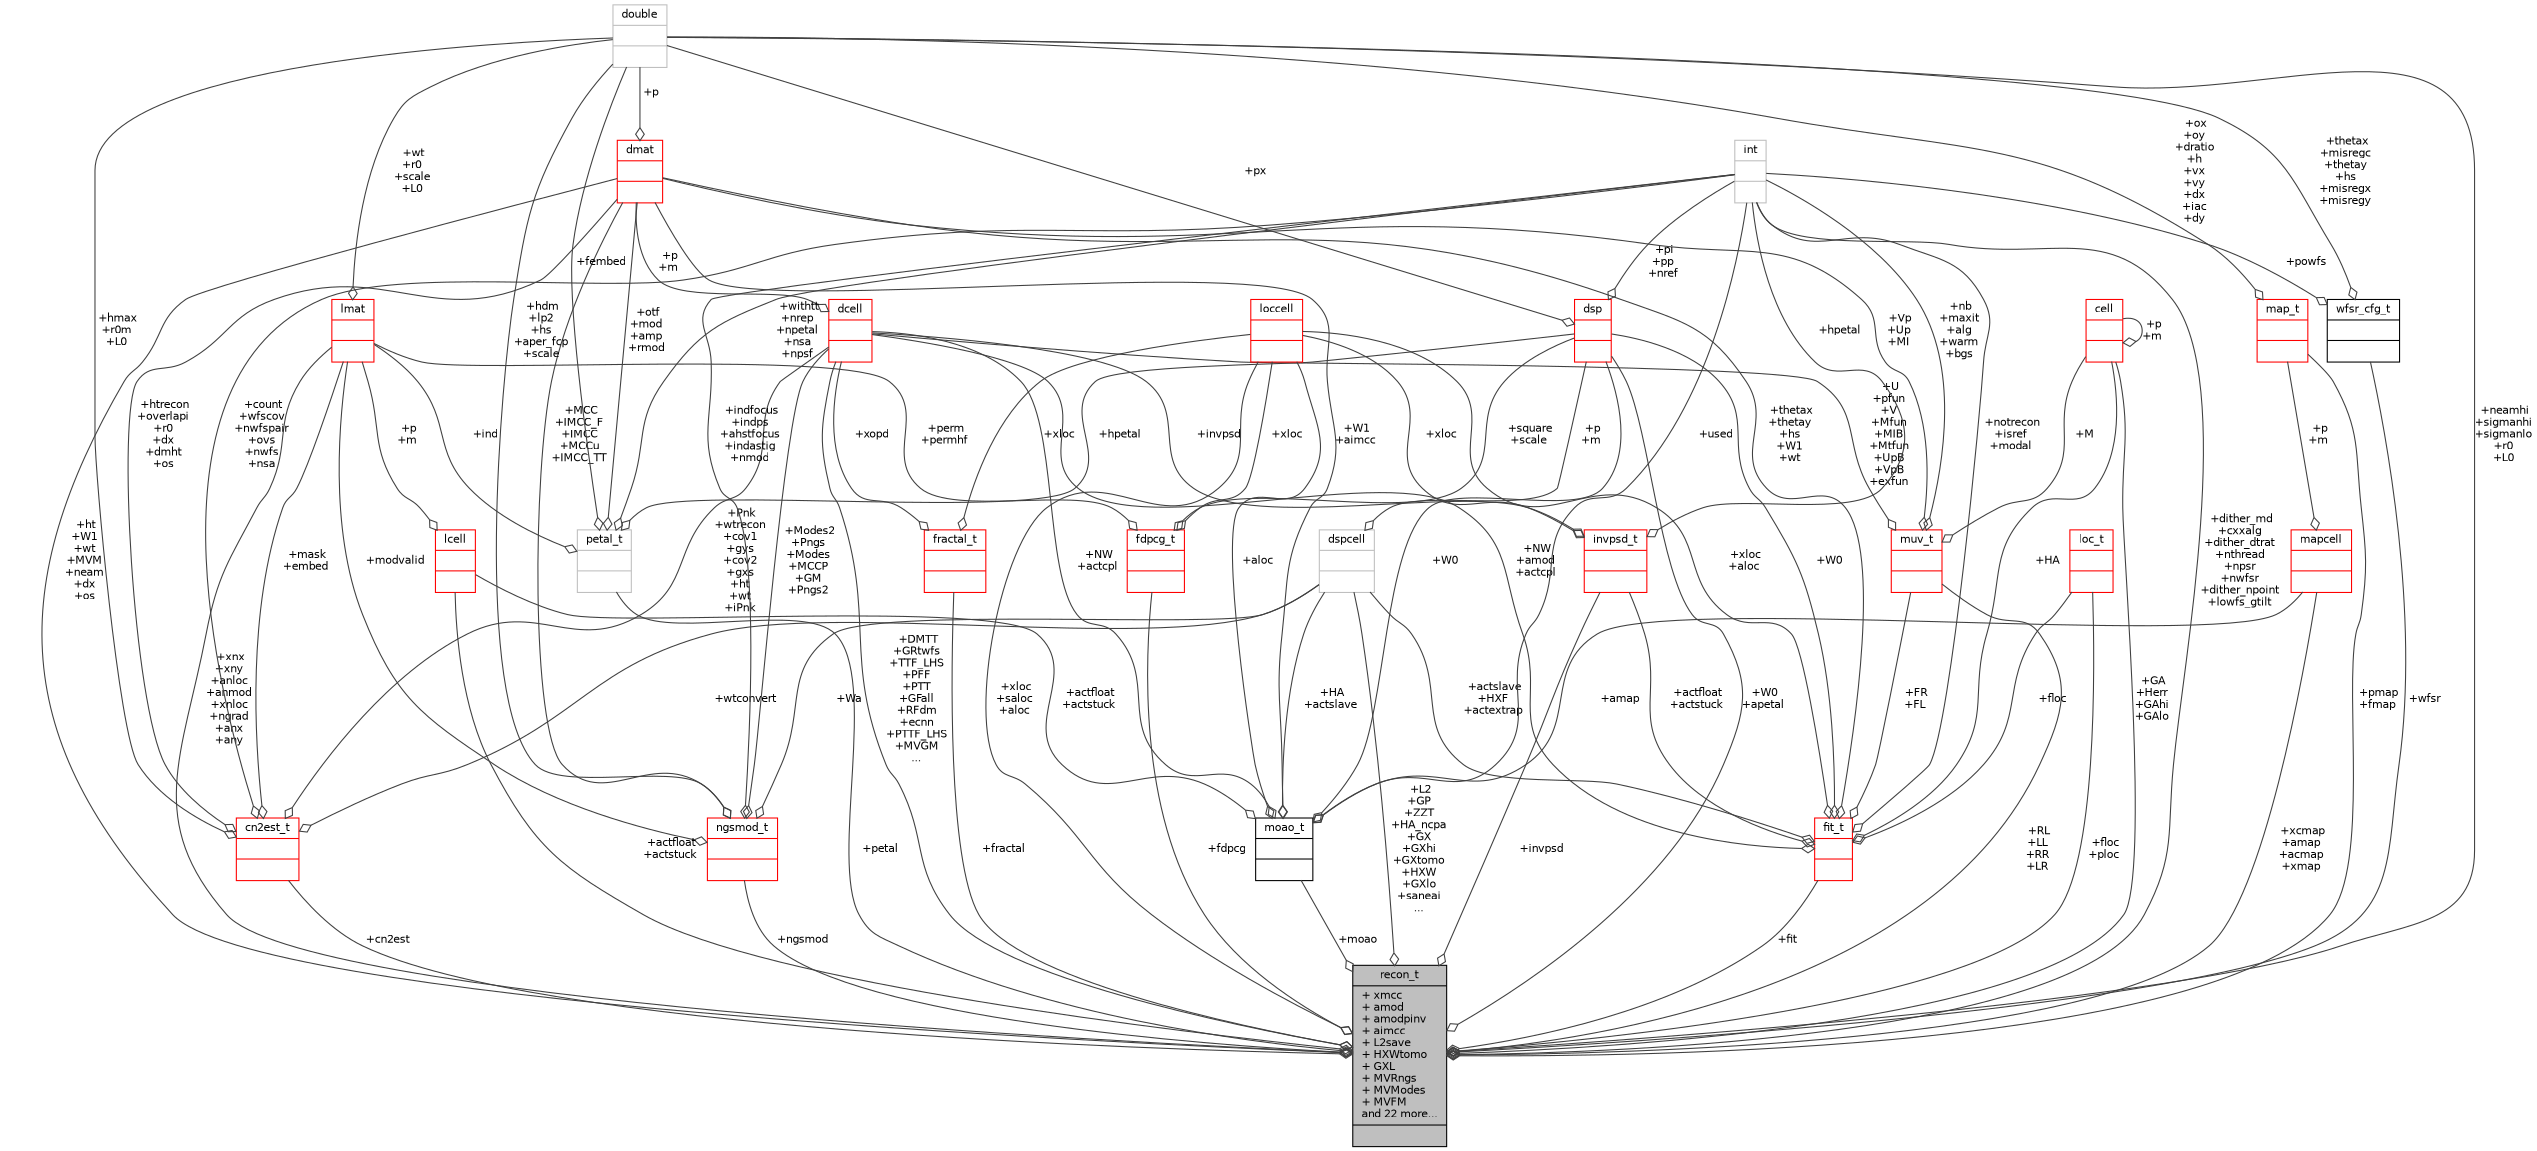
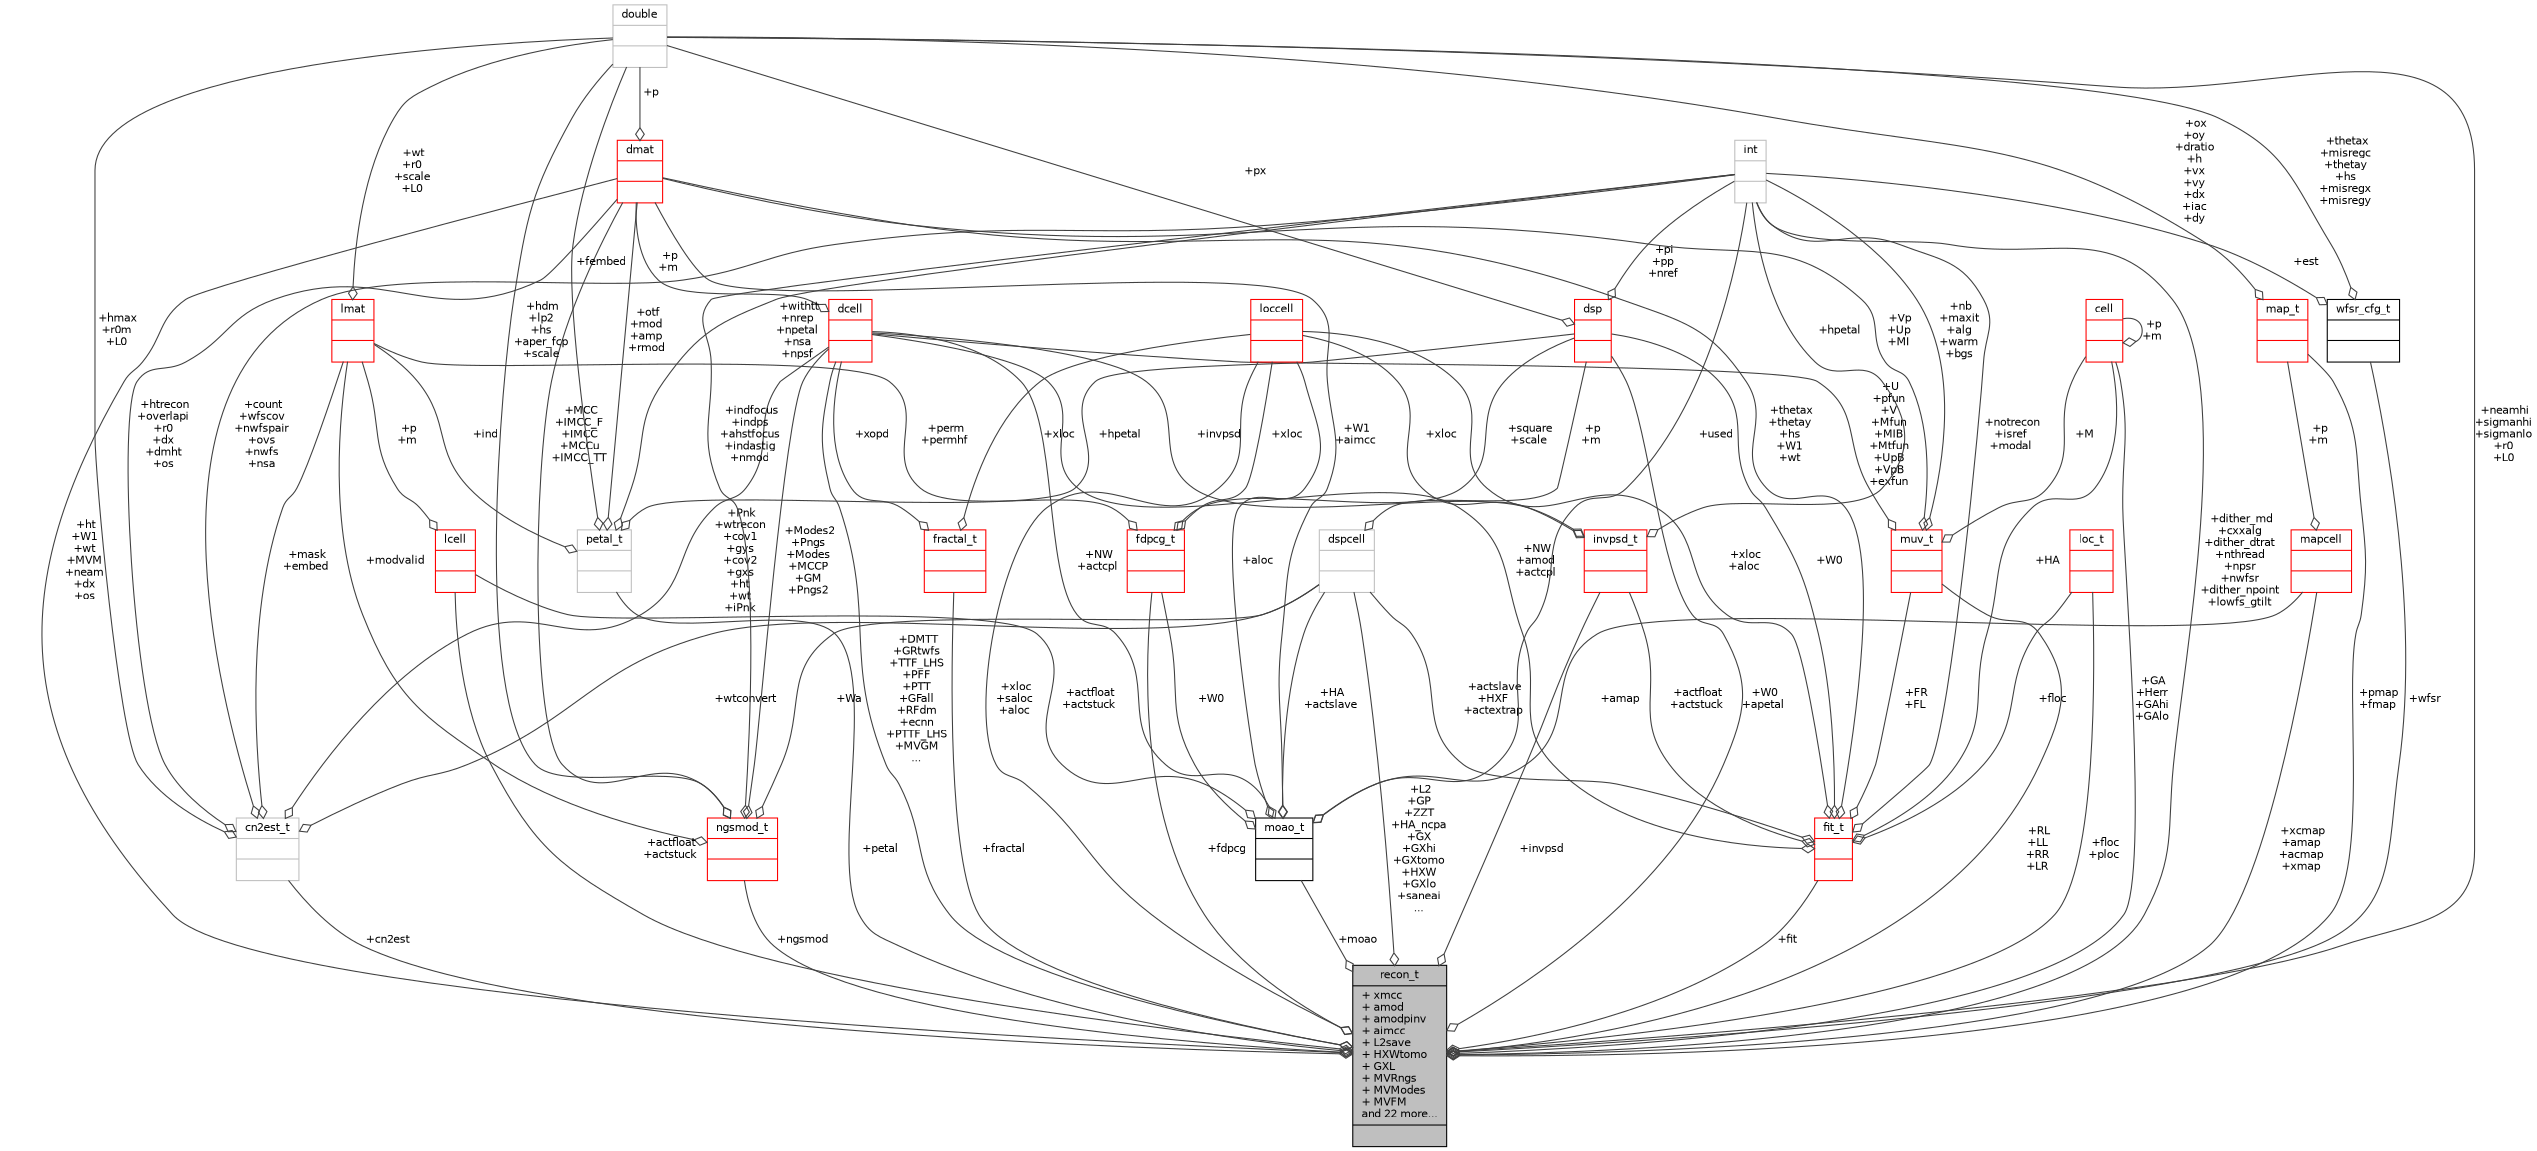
(2305, 262) -> (2305, 262)
(1423, 515) -> (1178, 717)
(268, 849) -> (268, 849)
(385, 967) -> none
